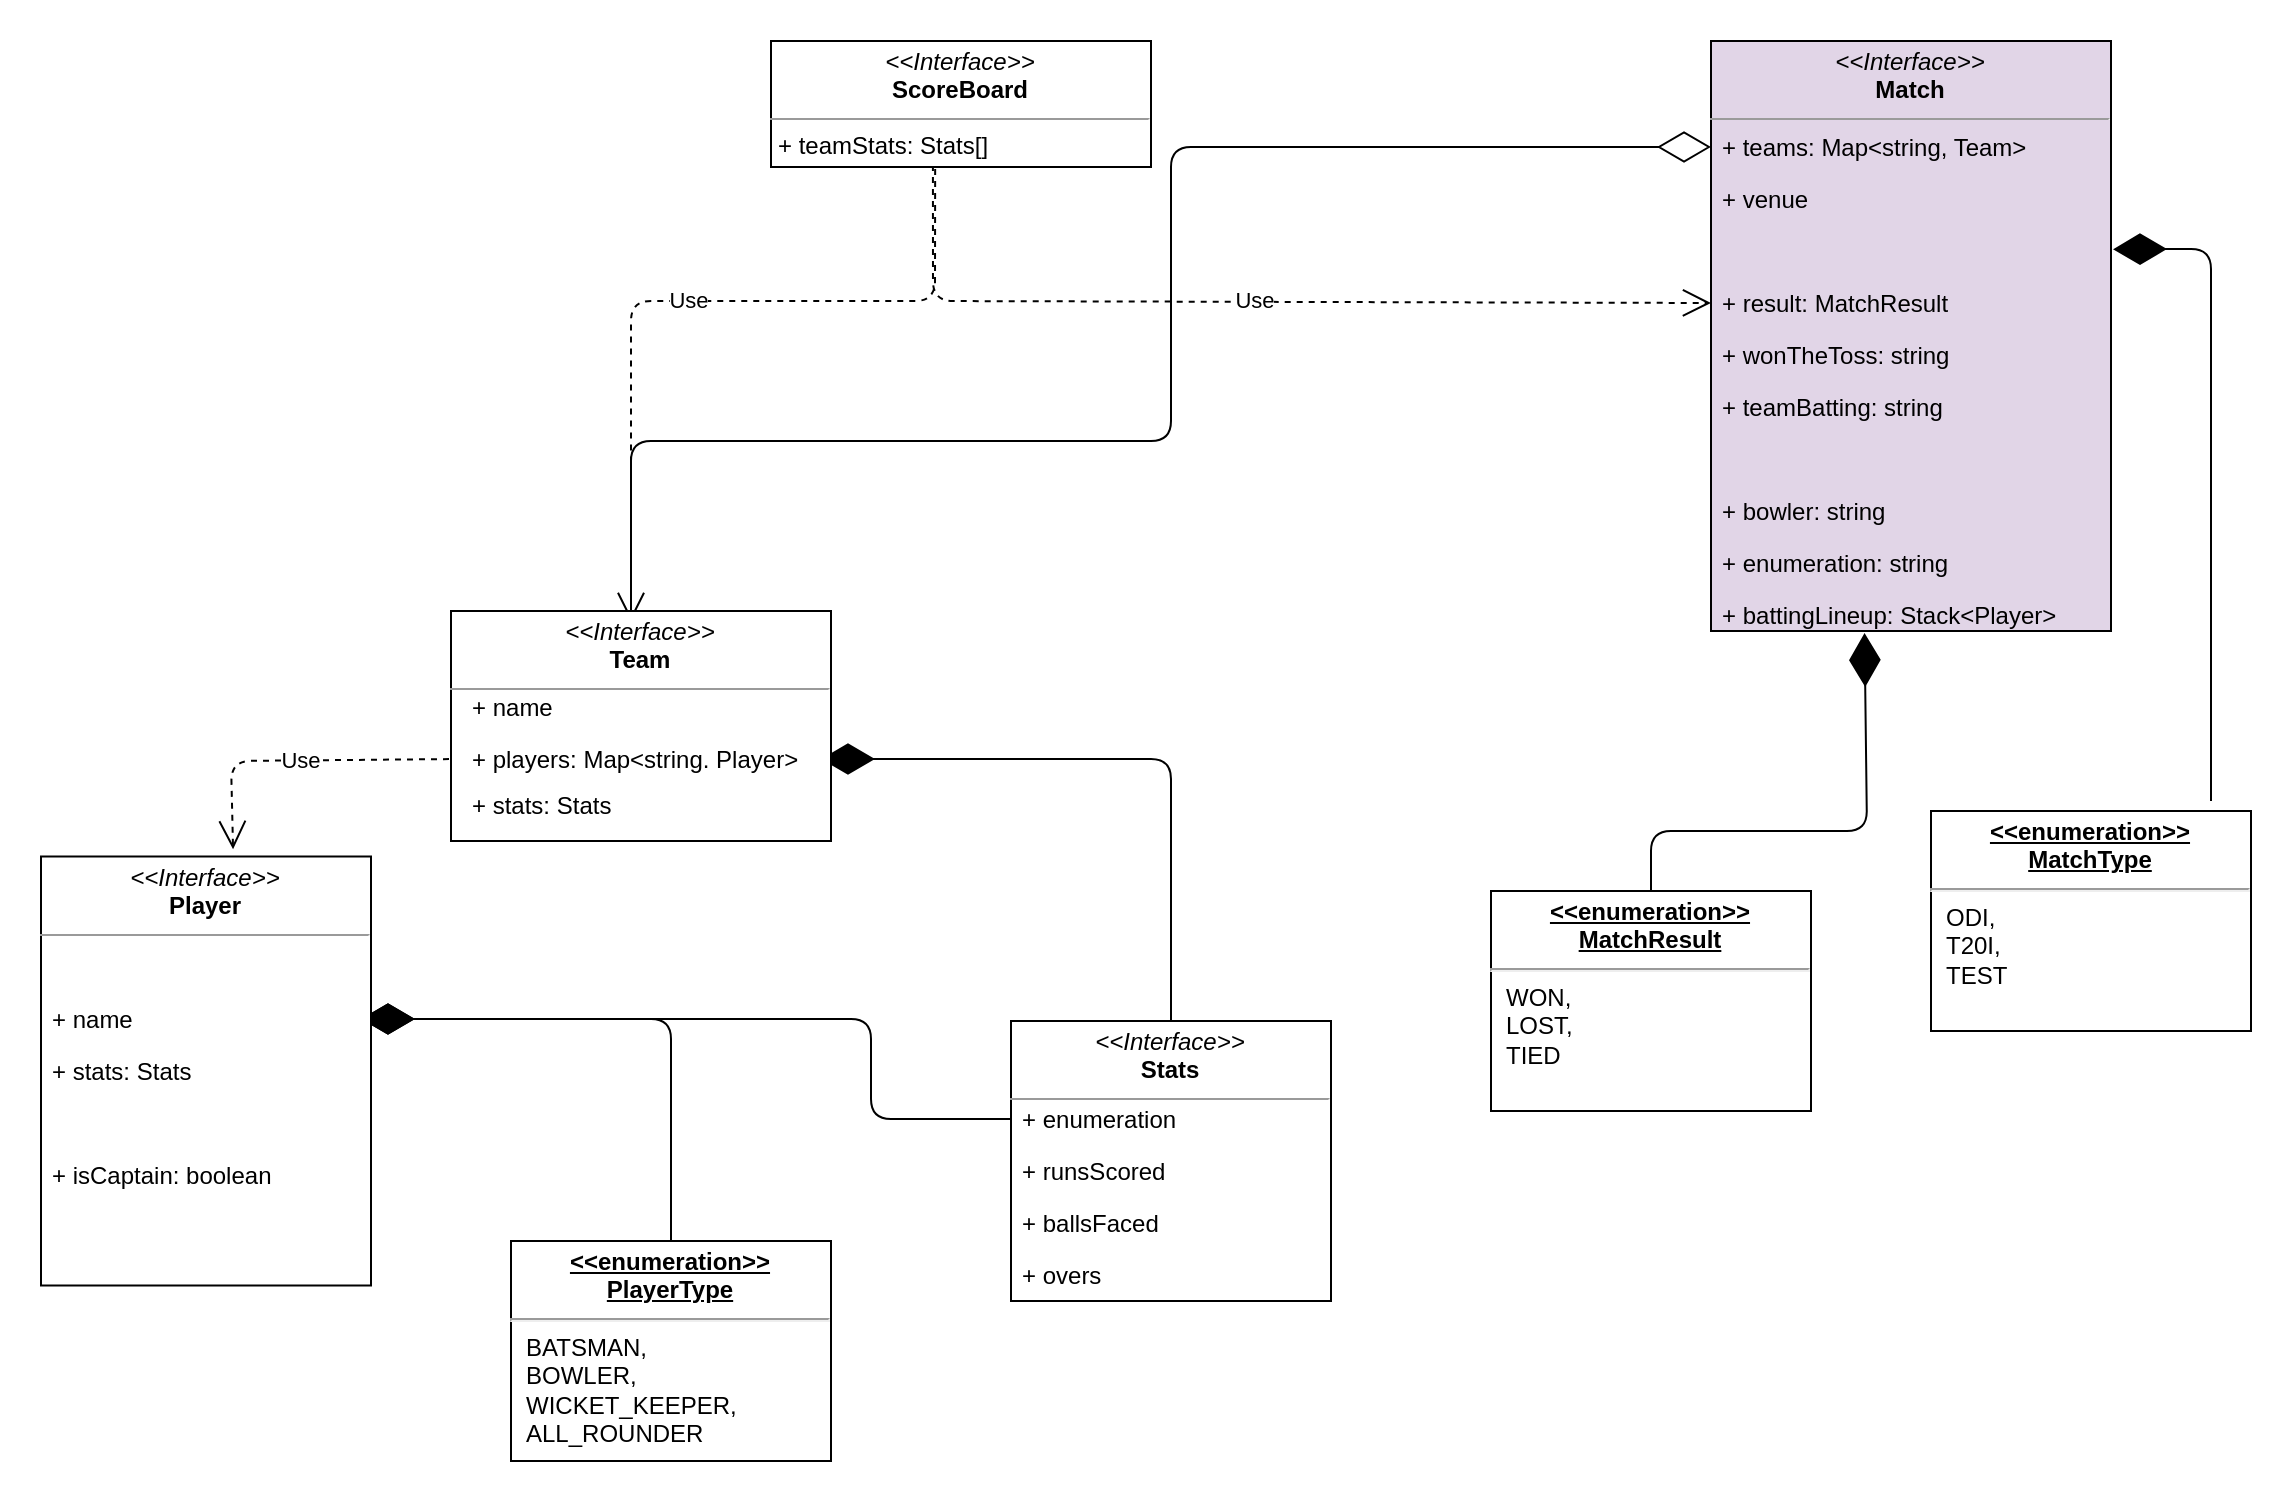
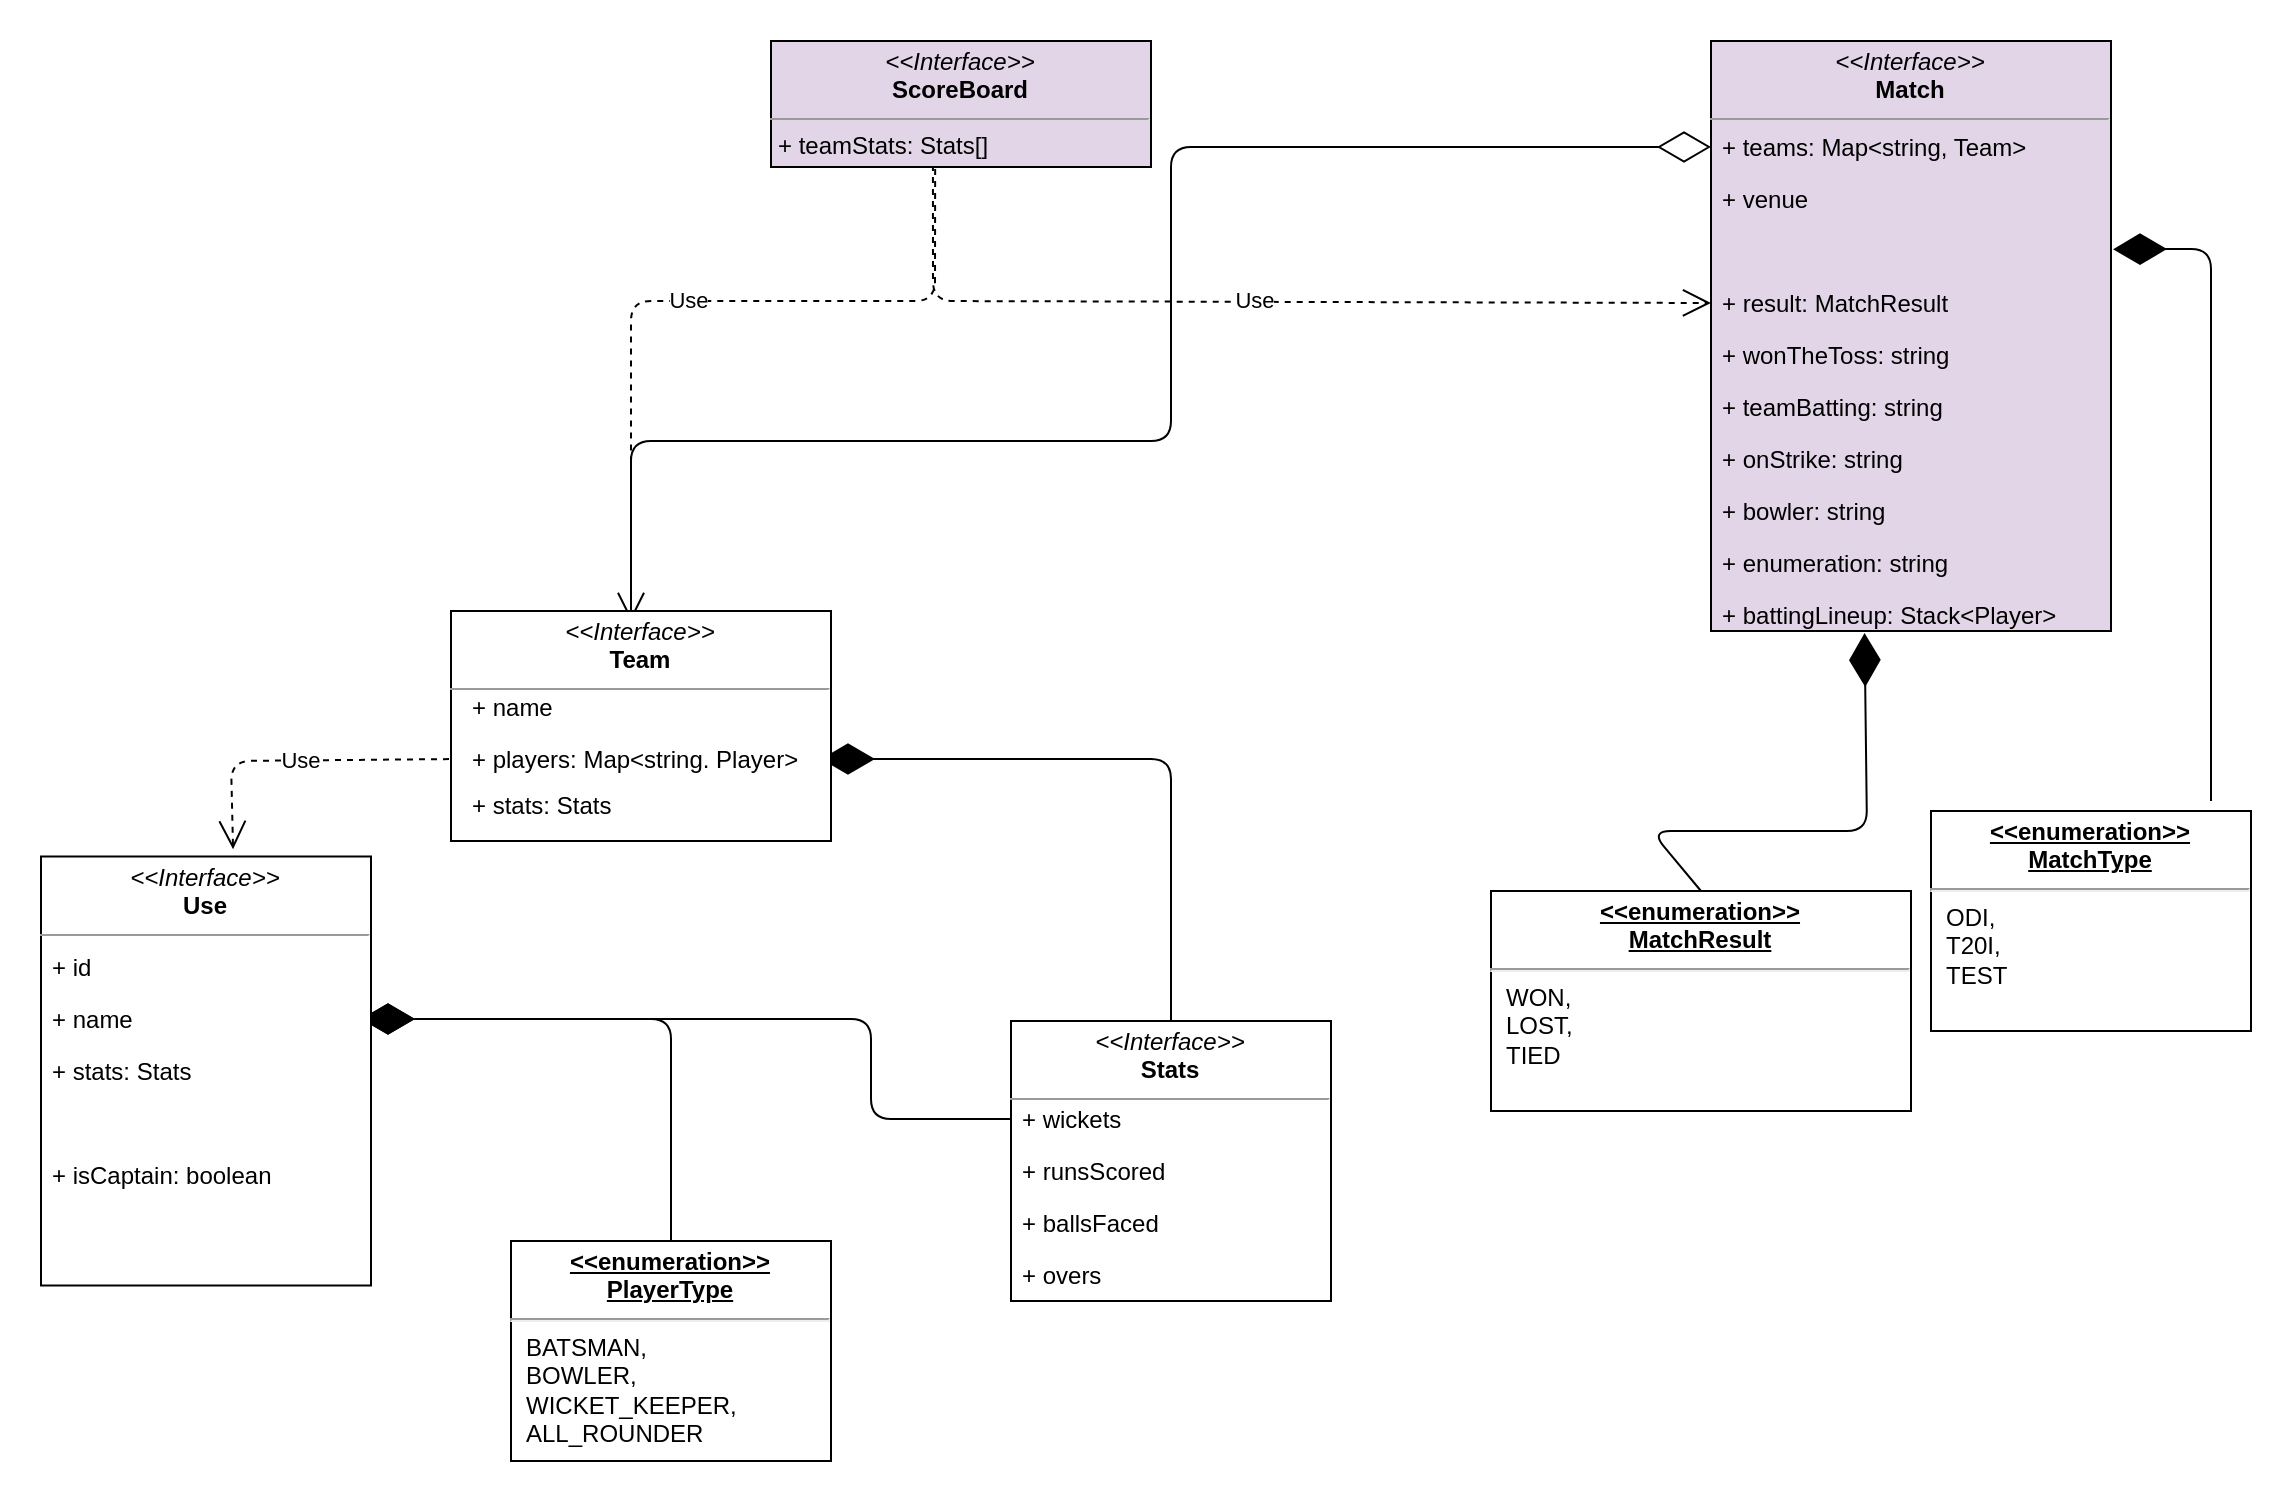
(961, 104) -> (961, 104)
none -> (1901, 459)
(128, 886) -> (128, 886)
none -> (201, 967)
(1651, 1001) -> (1701, 1001)
(1103, 1120) -> (1076, 1120)
